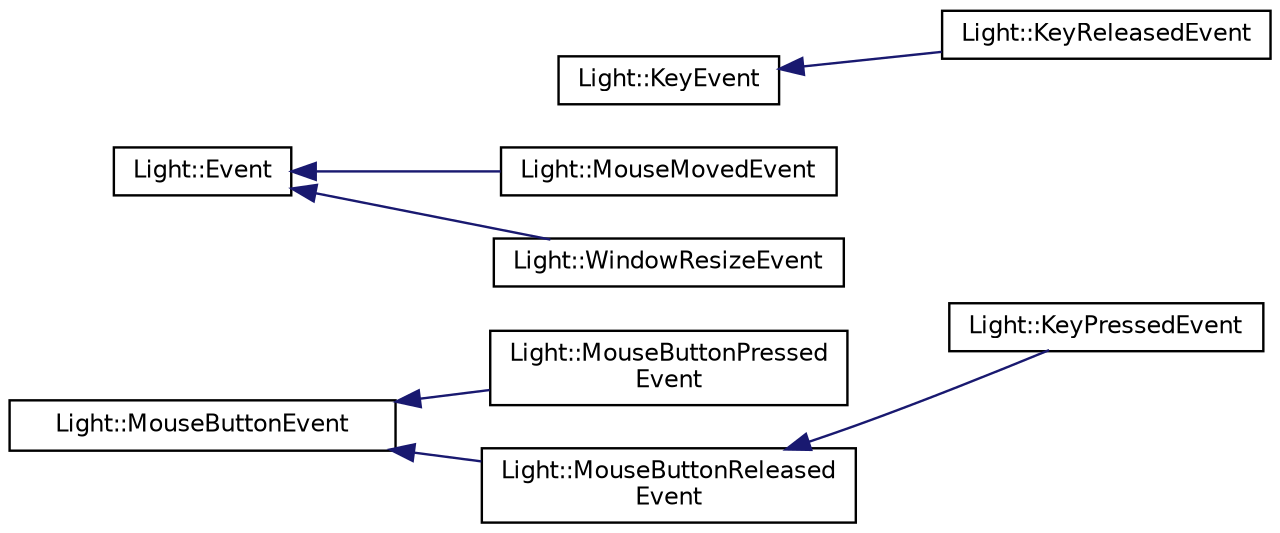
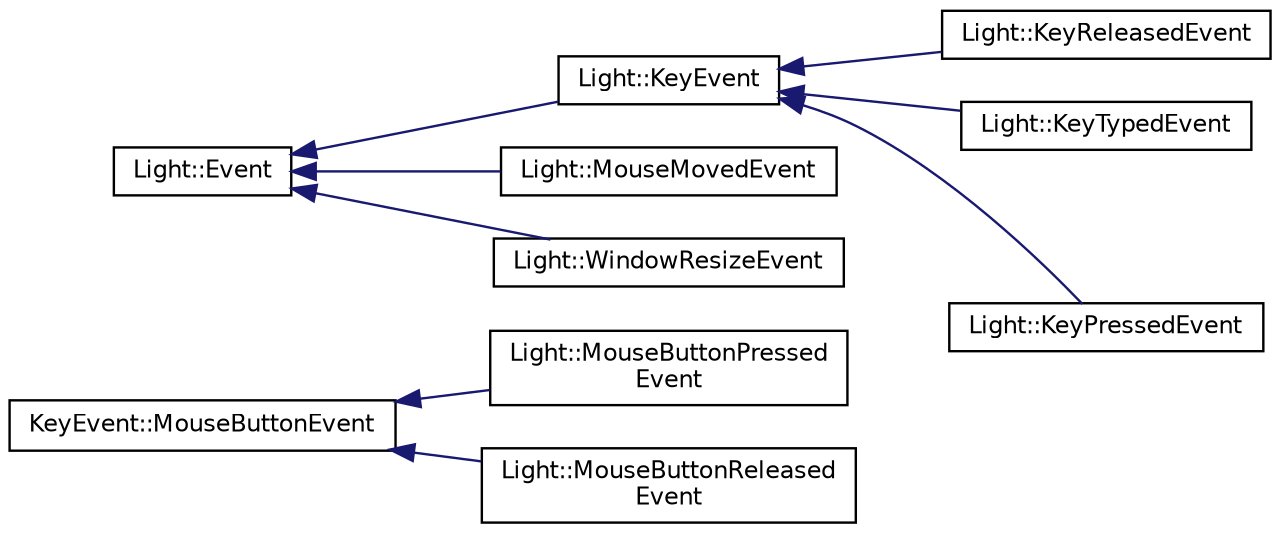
none -> (437, 126)
none -> (1106, 126)
(930, 398) -> (954, 188)
(203, 426) -> (203, 426)
